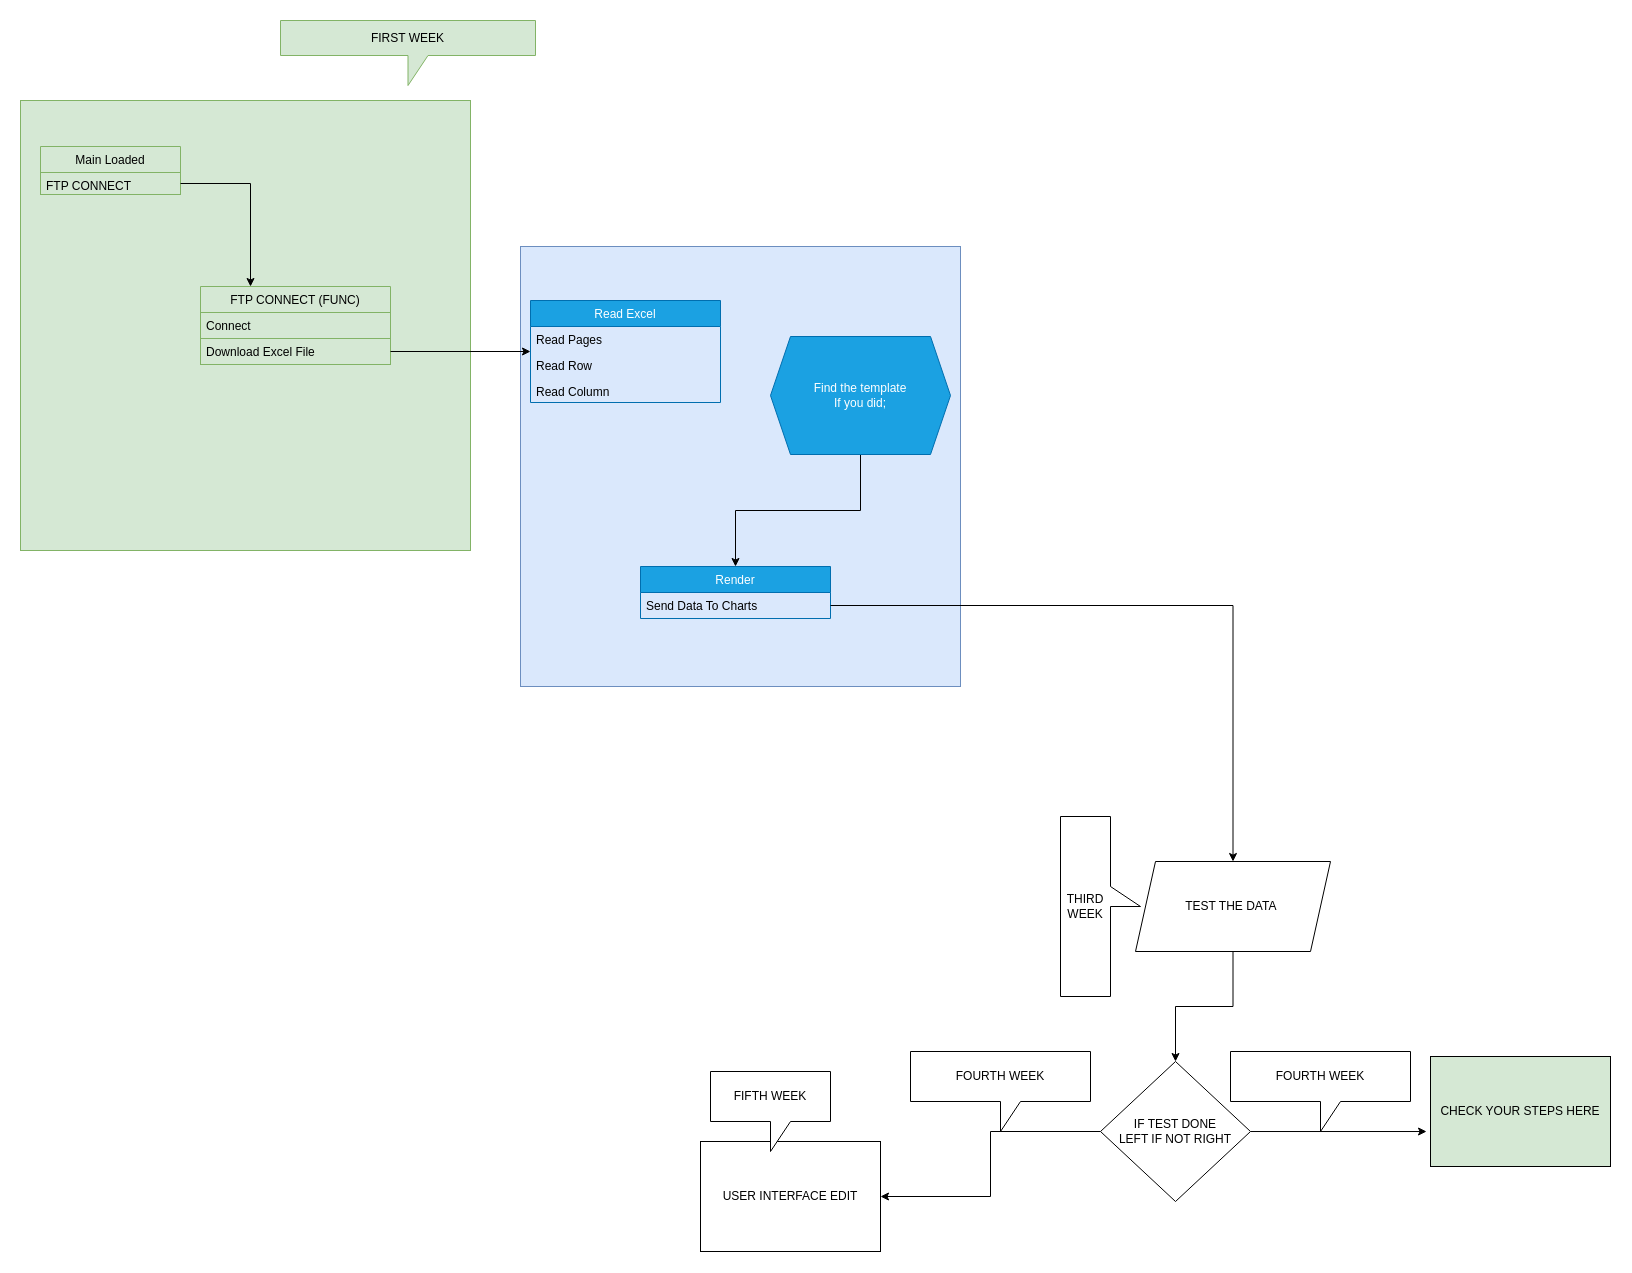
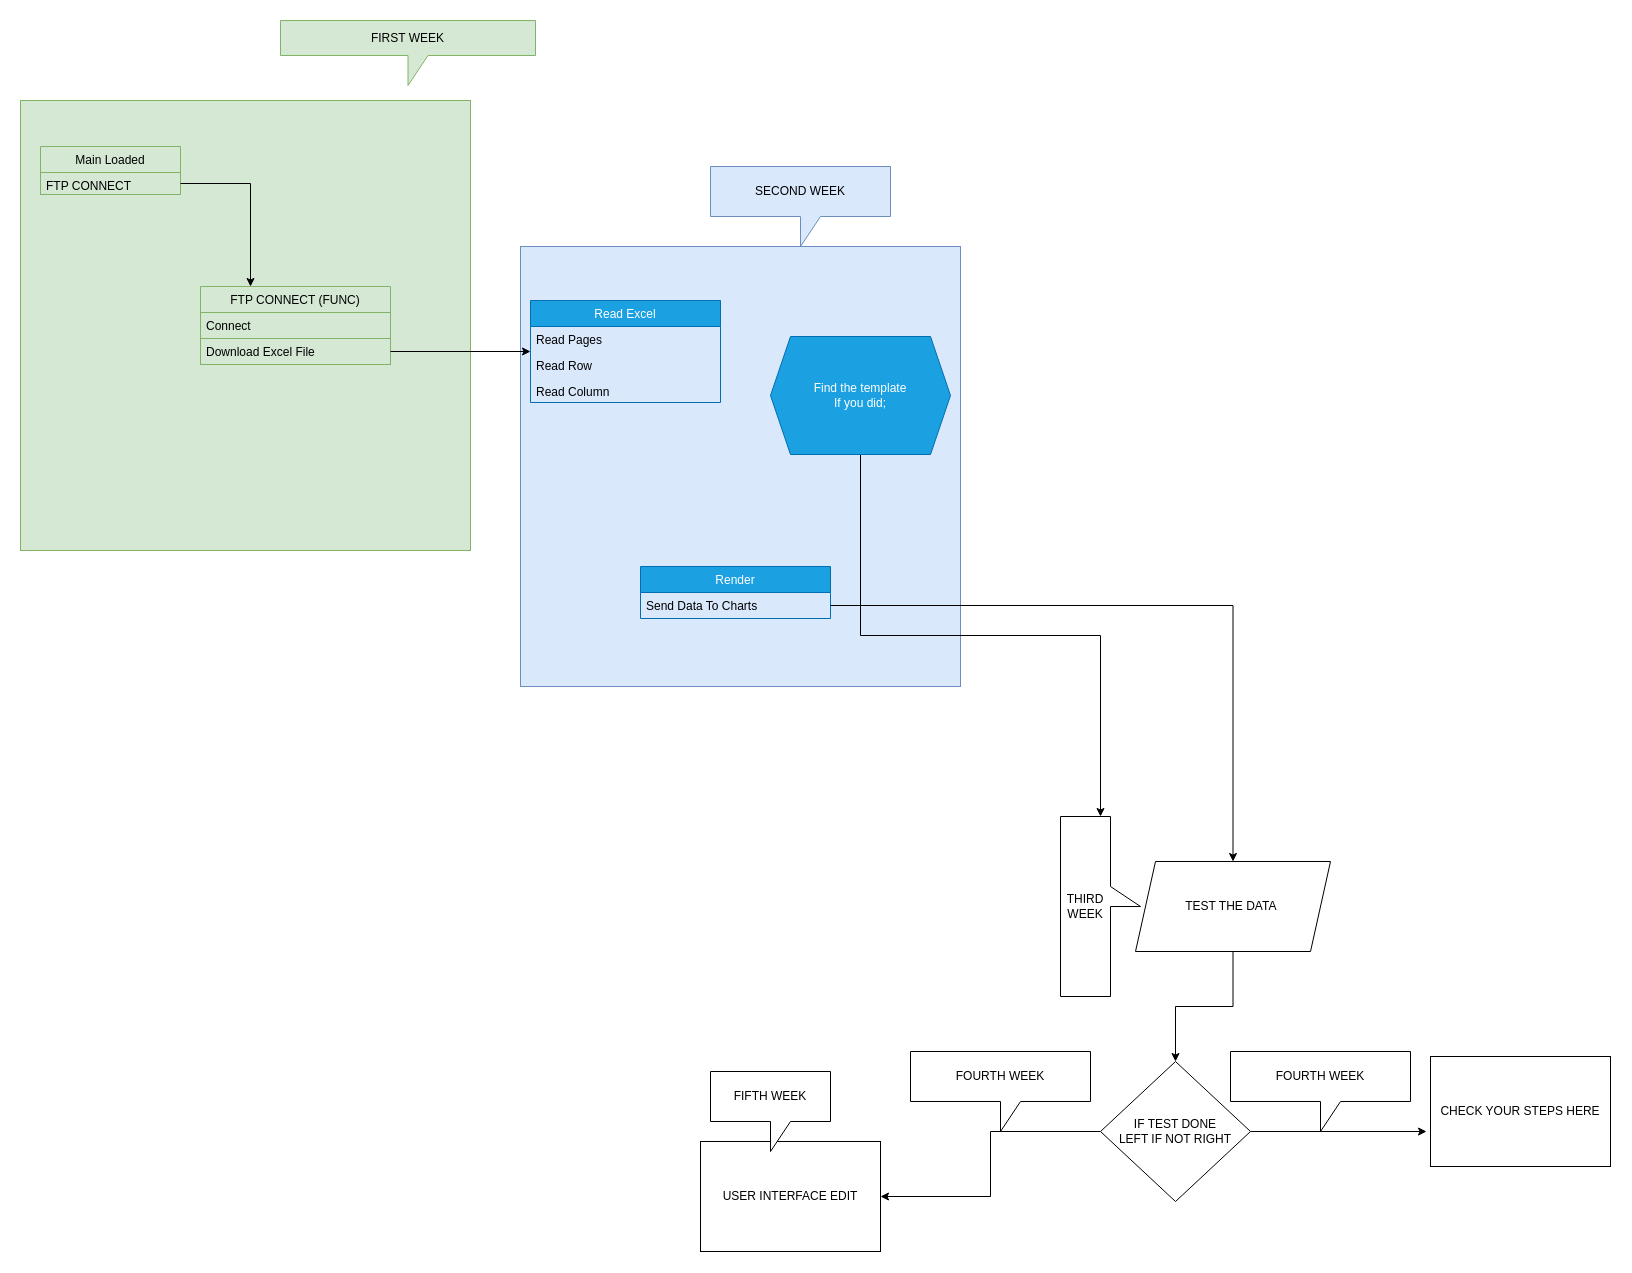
none -> (801, 207)
(776, 511) -> (1004, 636)
(1521, 1112) -> (1521, 1112)
